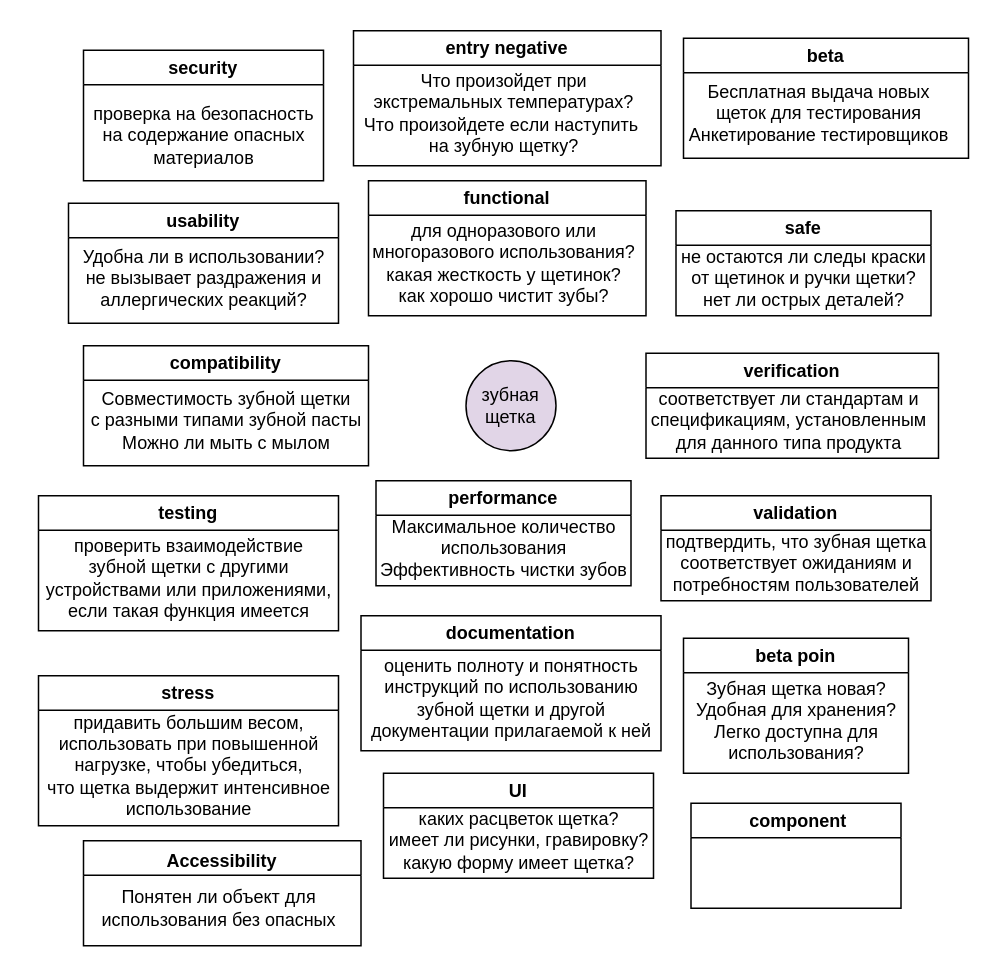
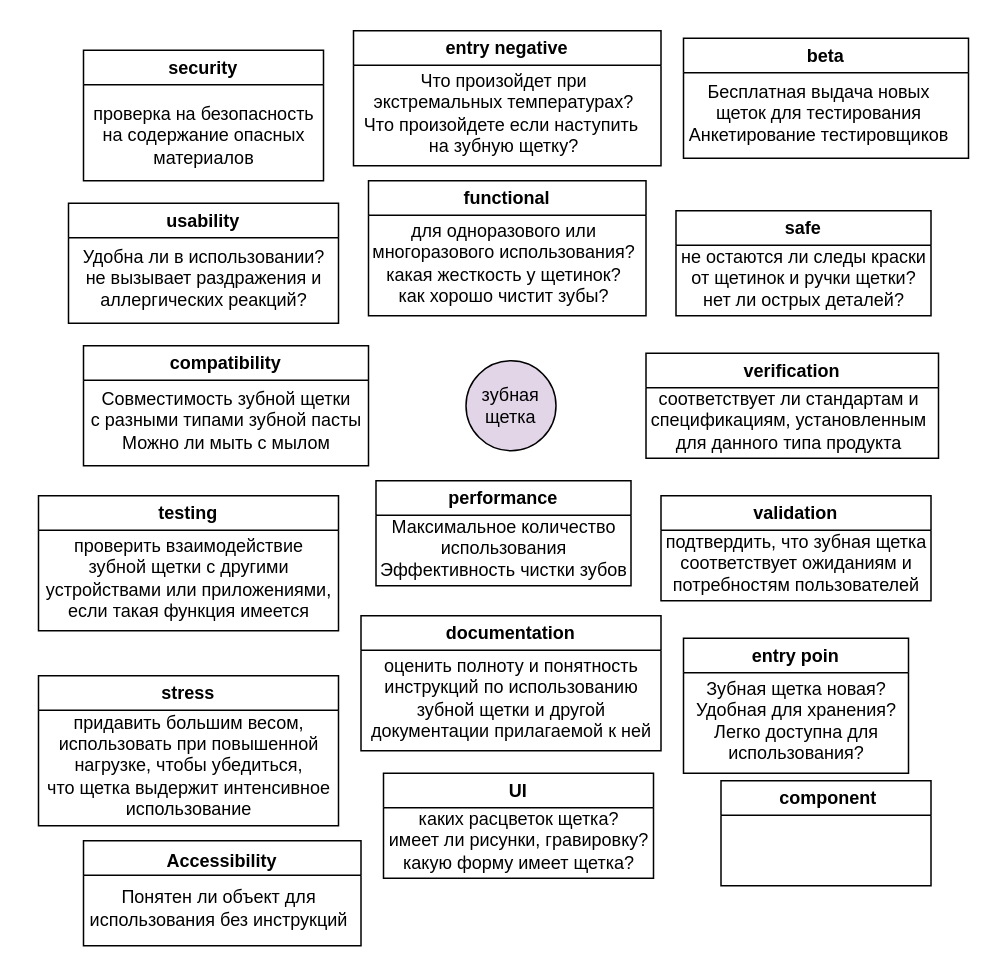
(796, 656) -> (796, 656)
(796, 856) -> (826, 833)
(219, 908) -> (219, 908)
